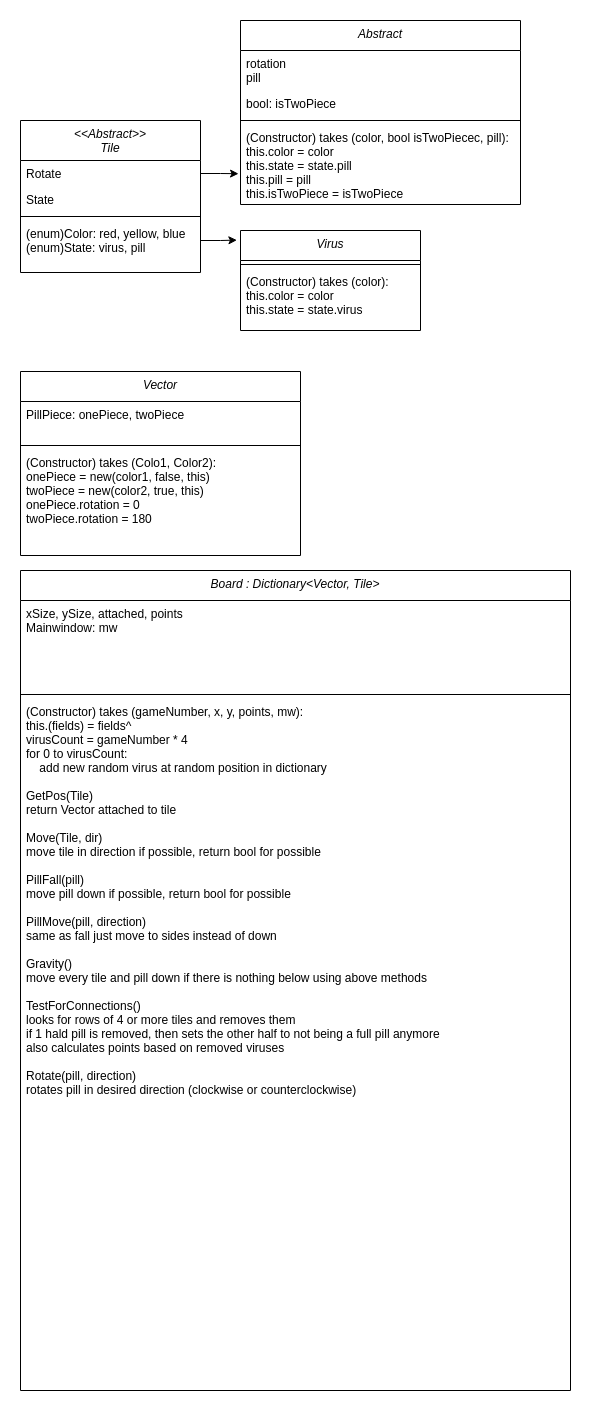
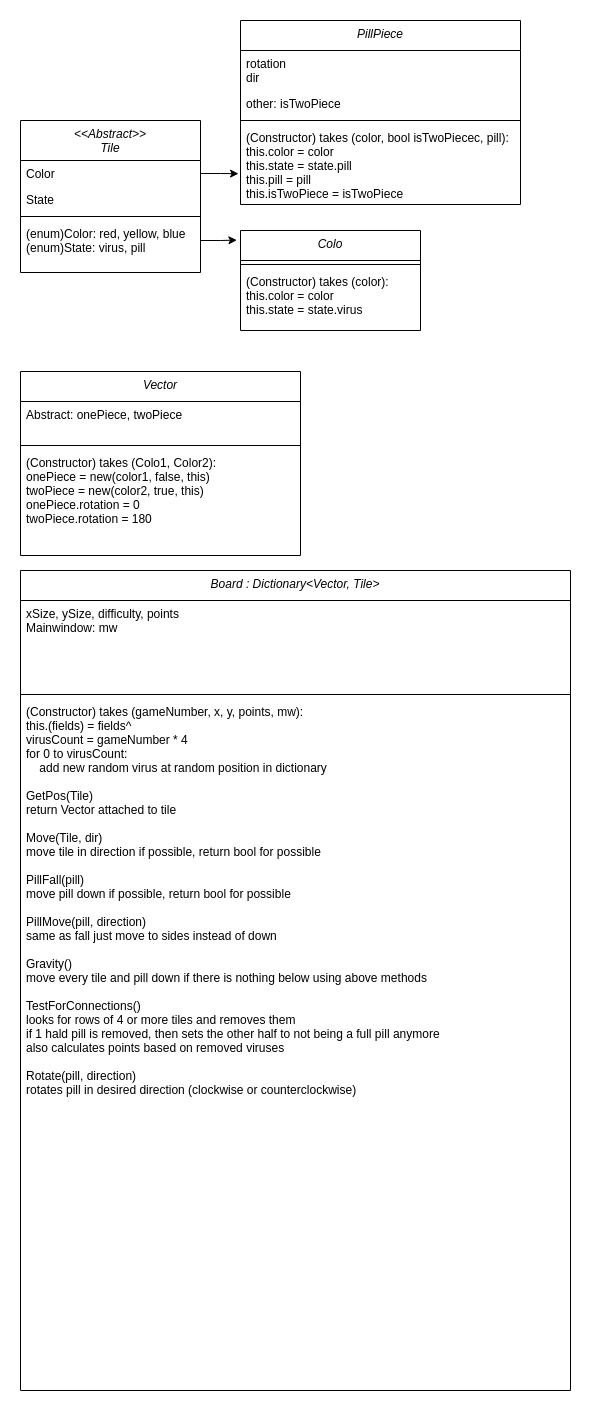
(380, 34) -> (380, 34)
(271, 64) -> (271, 64)
(292, 104) -> (297, 104)
(46, 174) -> (41, 174)
(330, 244) -> (330, 244)
(108, 415) -> (111, 415)
(113, 614) -> (115, 614)
